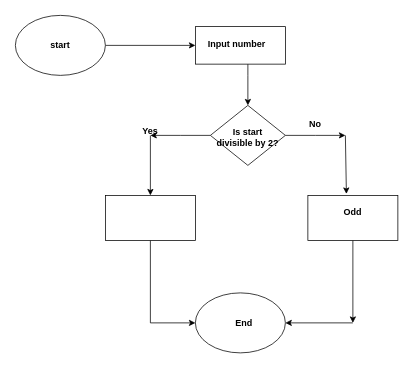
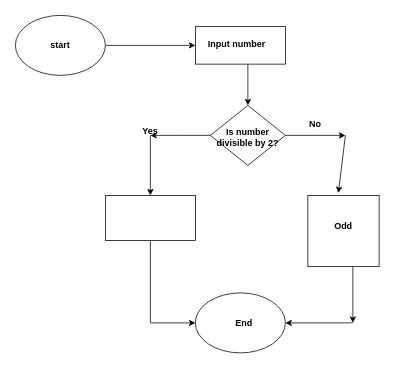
(248, 143) -> (248, 143)
(353, 218) -> (344, 231)
